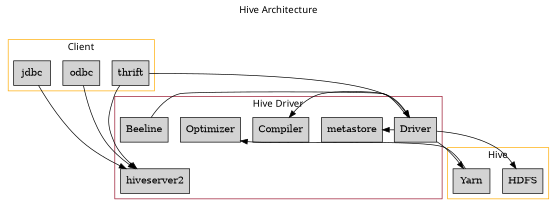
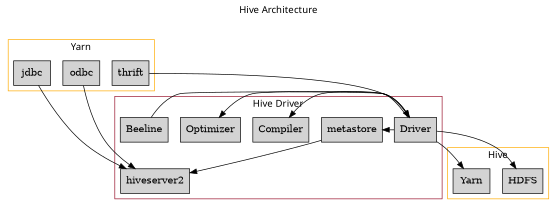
(81, 47) -> (81, 47)
(109, 127) -> (259, 157)
(361, 142) -> (319, 91)
